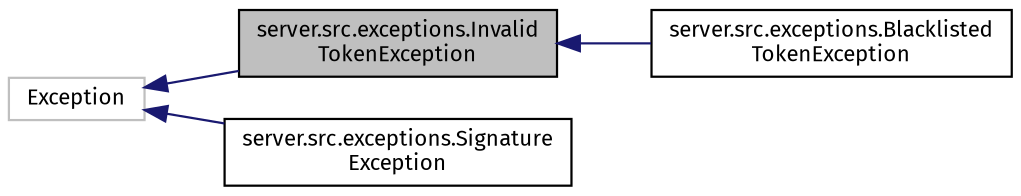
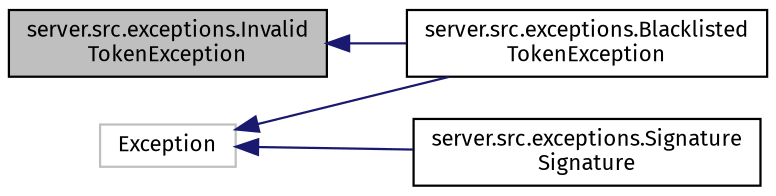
(203, 77) -> (353, 100)
(398, 152) -> (587, 152)
